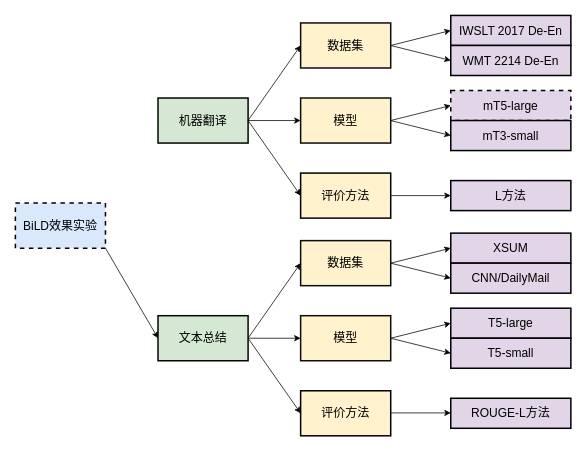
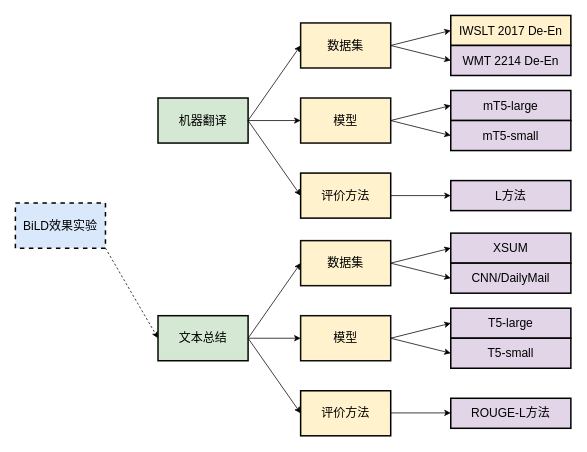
(510, 30) -> (510, 30)
(510, 105) -> (510, 105)
(510, 135) -> (510, 135)
(130, 290) -> (130, 290)
